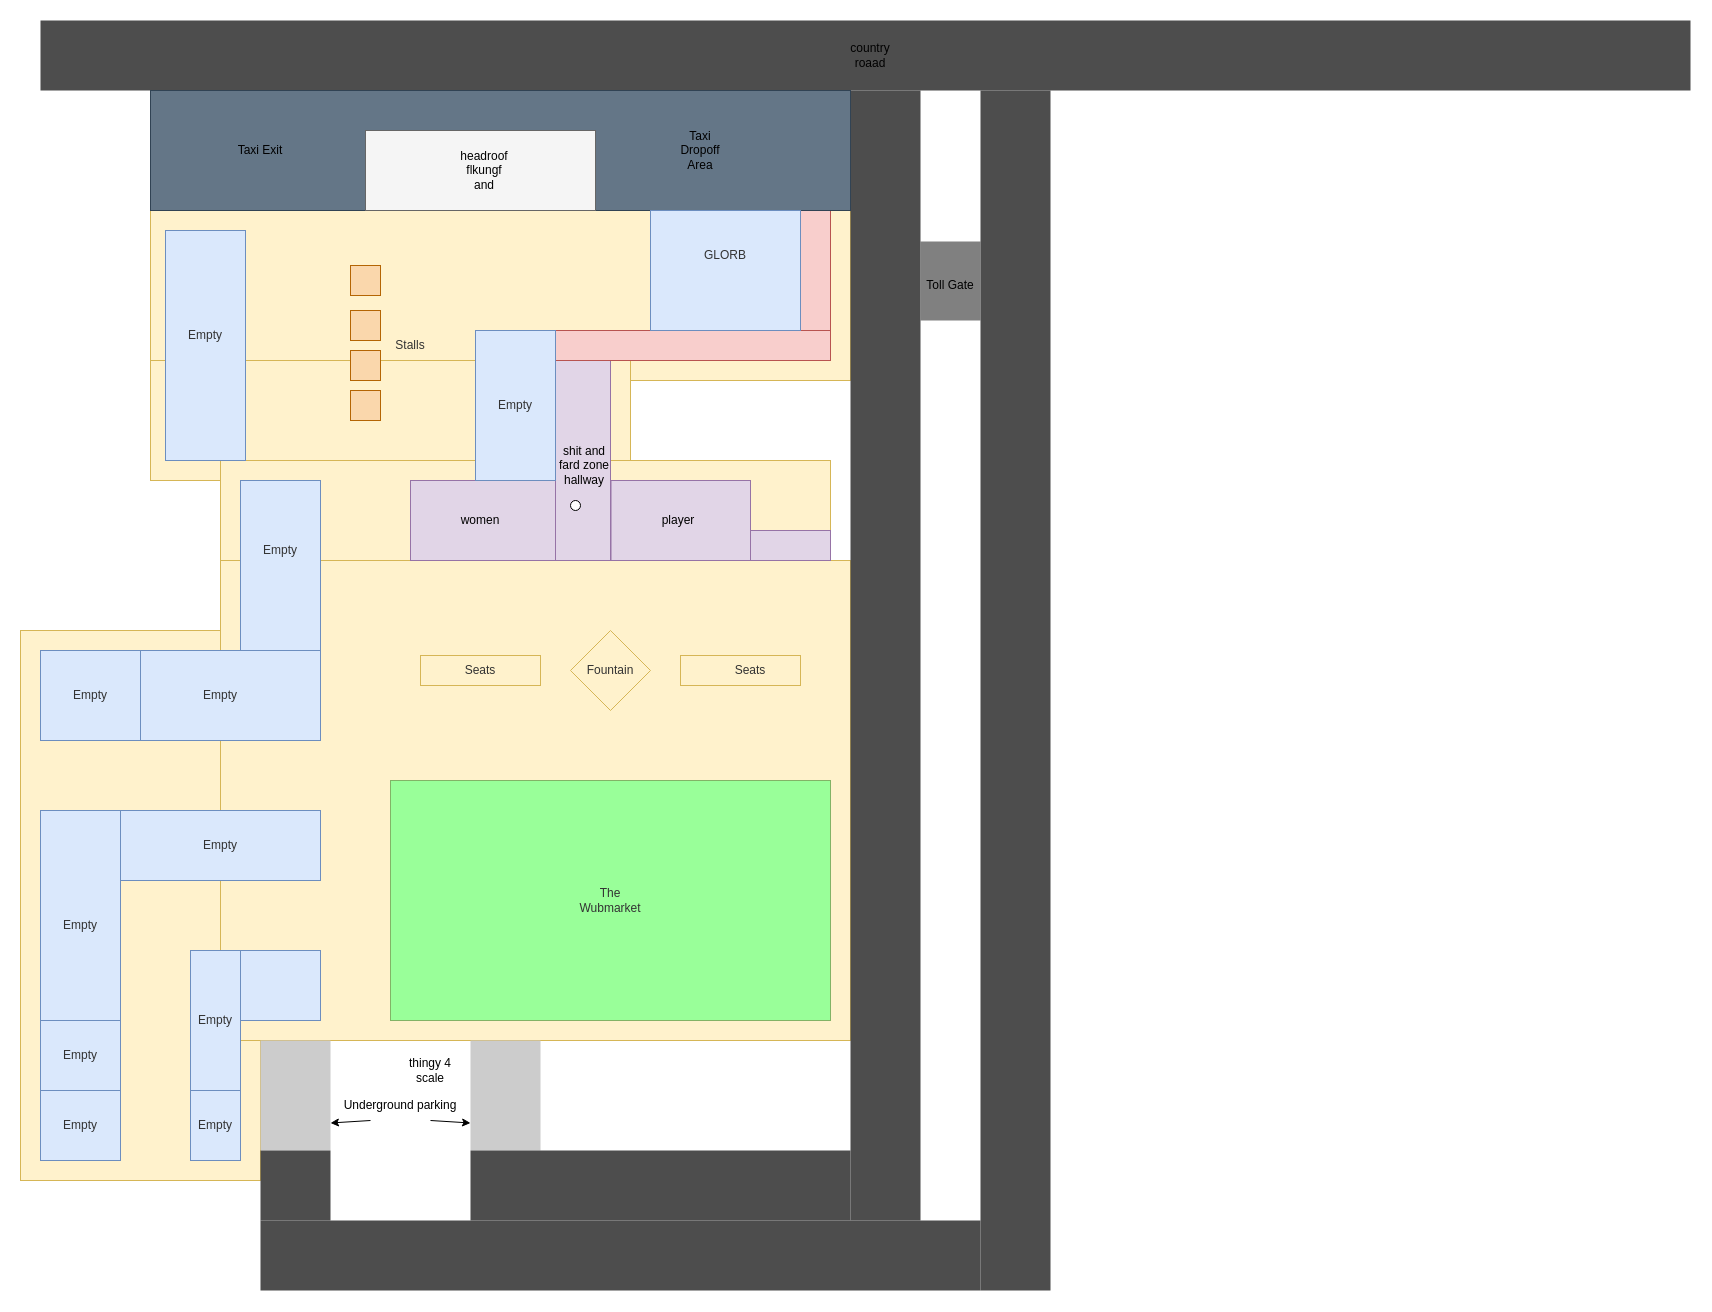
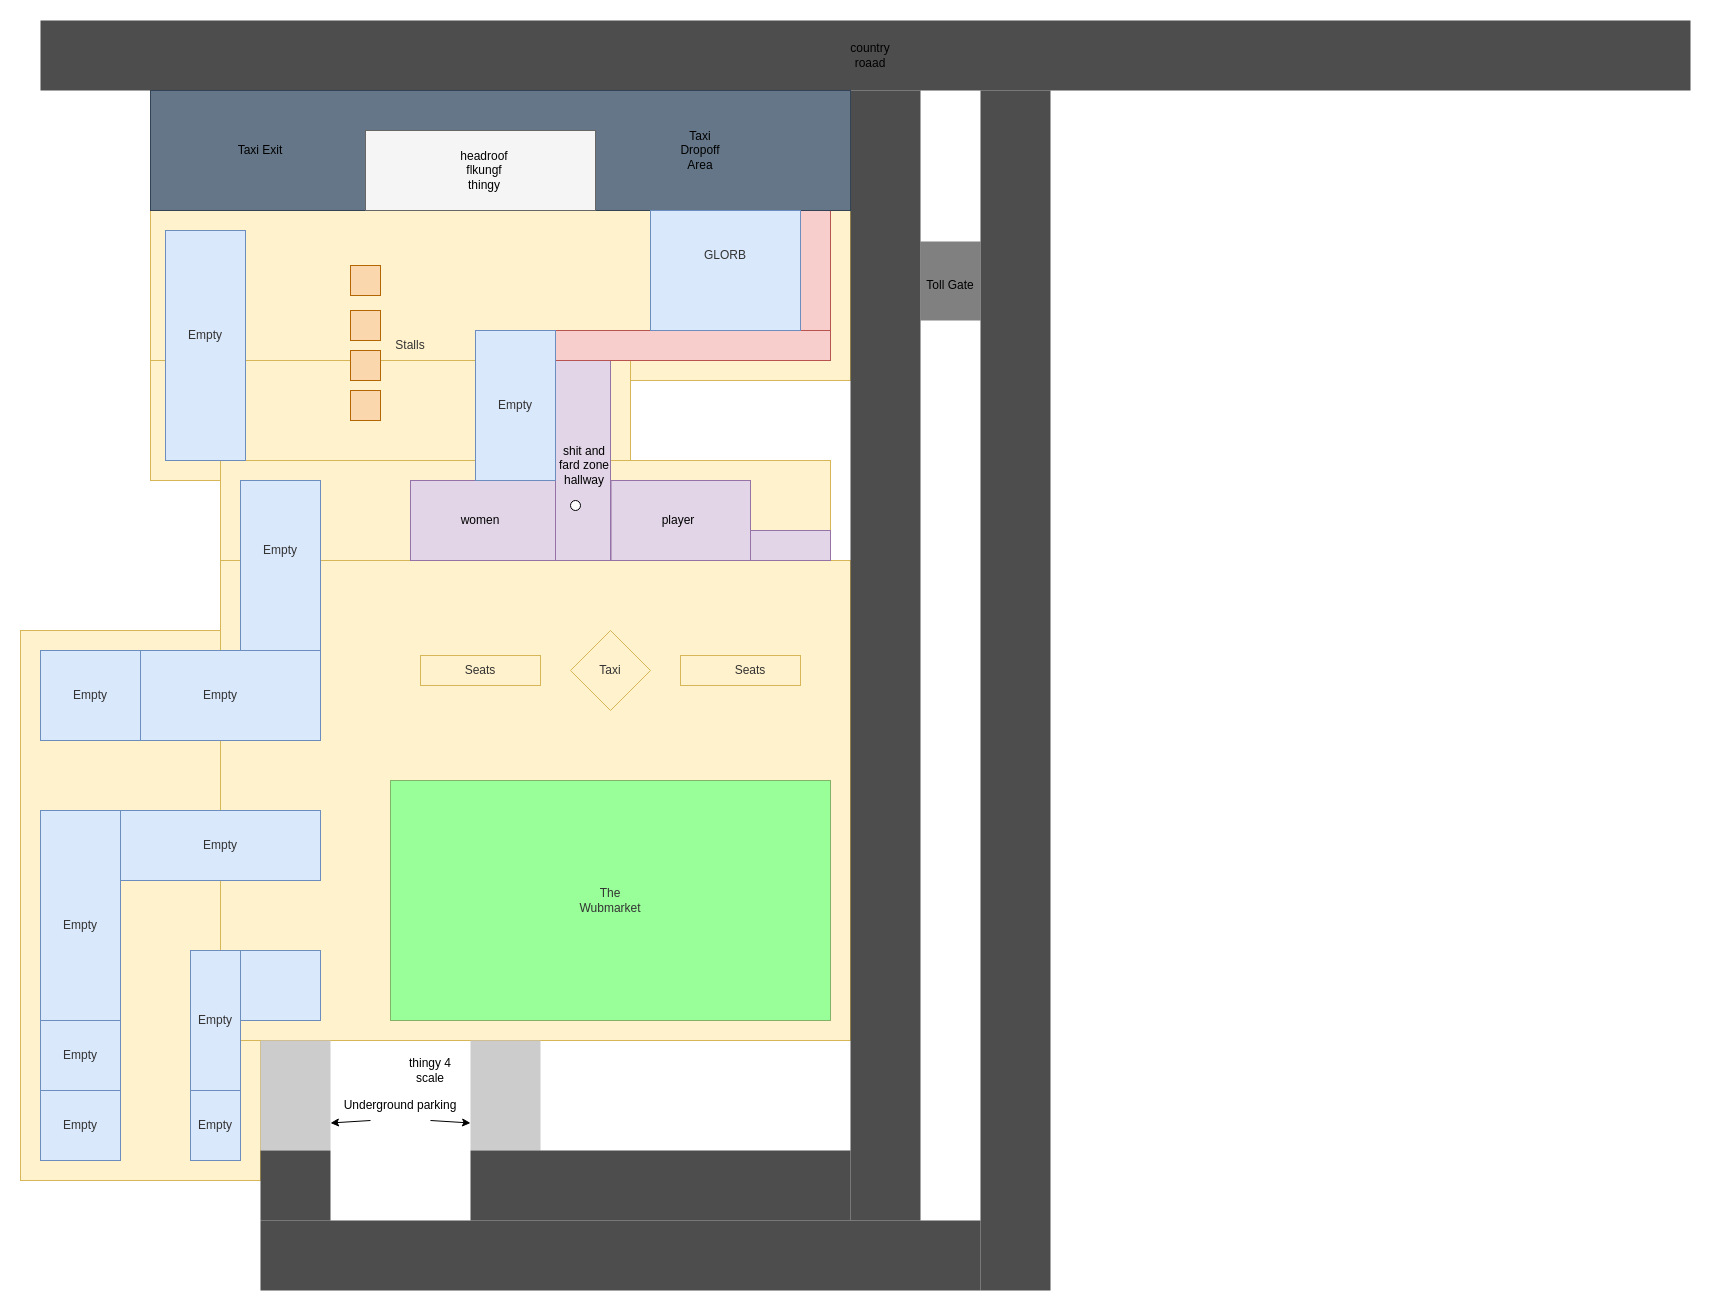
(485, 171) -> (485, 171)
(611, 671) -> (611, 671)
